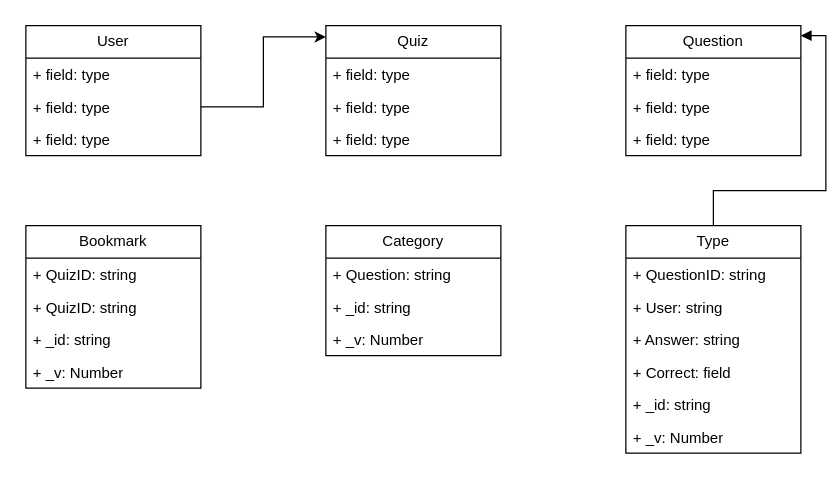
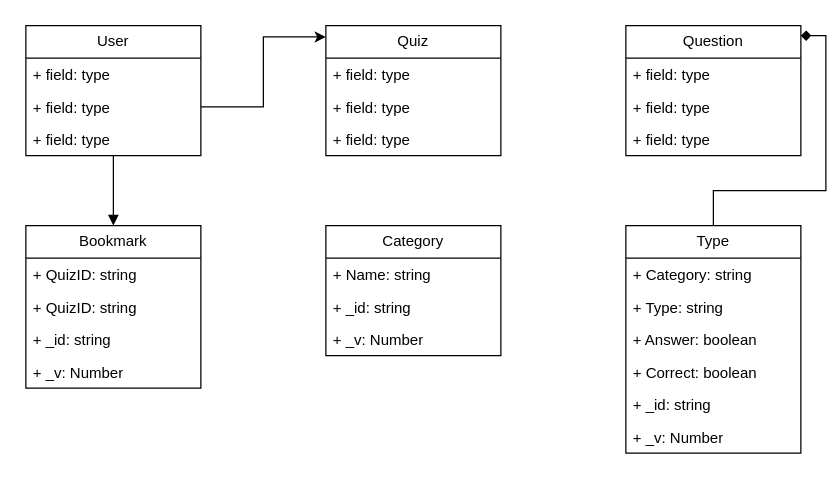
(812, 36) -> (812, 36)
none -> (113, 185)
(399, 276) -> (384, 276)
(707, 276) -> (701, 276)
(684, 308) -> (684, 308)
(693, 341) -> (697, 341)
(691, 373) -> (701, 373)
